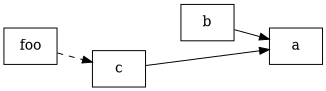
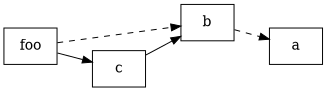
(247, 33) -> (247, 33)
none -> (114, 35)
(70, 56) -> (70, 56)
(203, 58) -> (159, 48)
